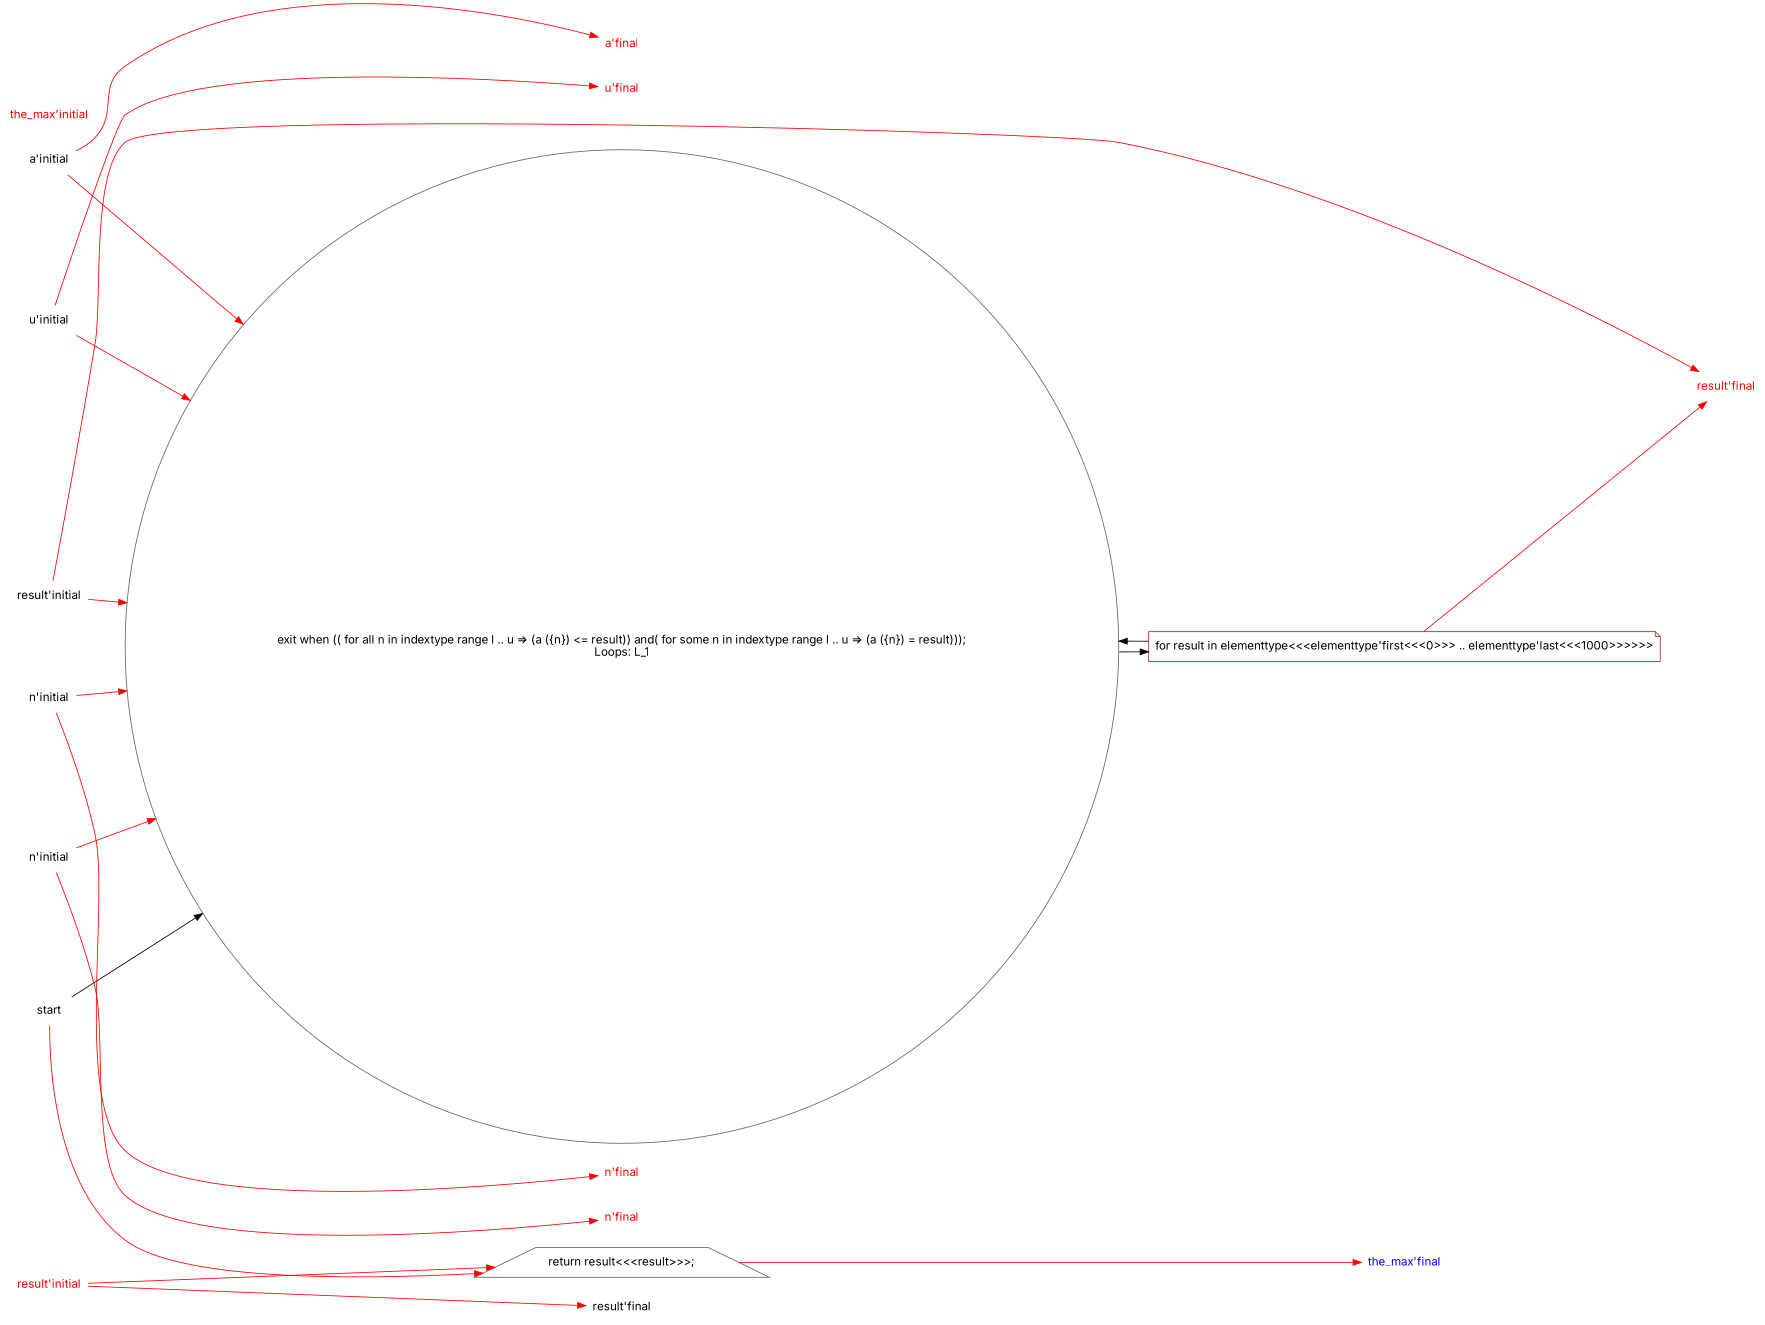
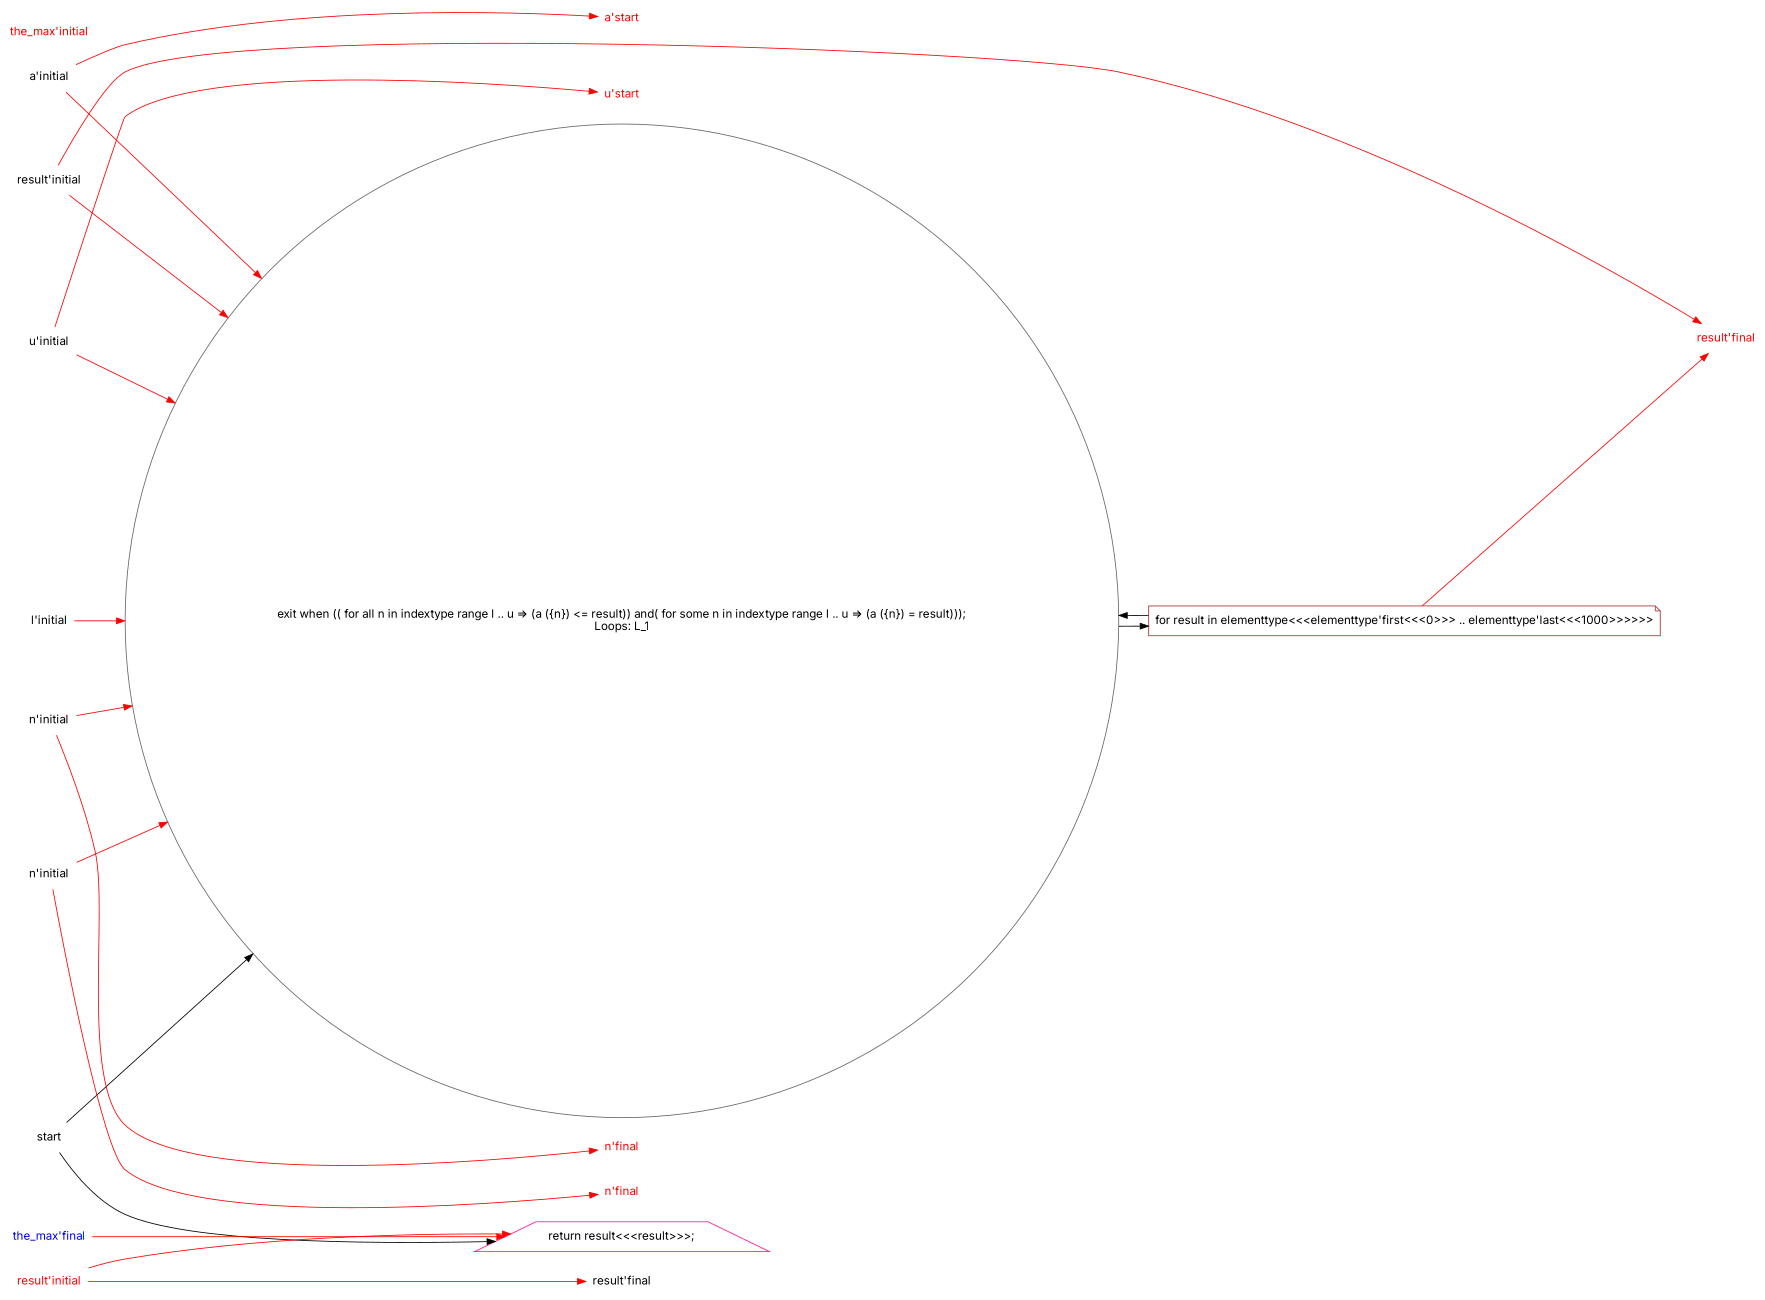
(622, 44) -> (622, 18)
(622, 89) -> (622, 94)
none -> (49, 621)
(181, 1262) -> (191, 1231)
(622, 1262) -> (622, 1237)
(1046, 1262) -> (193, 1237)
